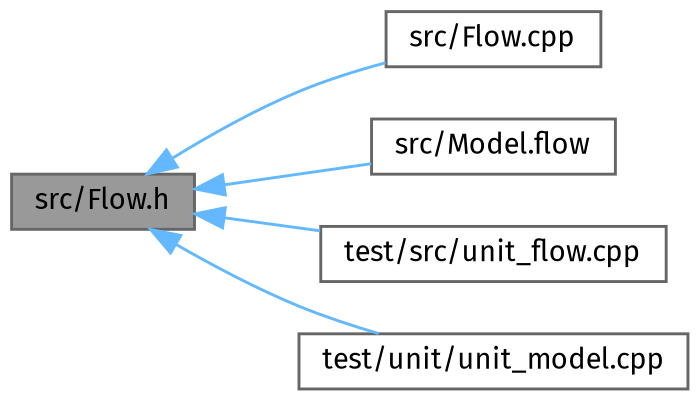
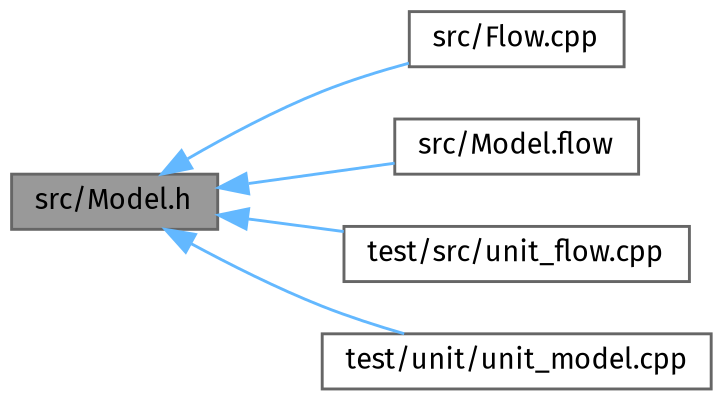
(103, 202) -> (115, 202)
